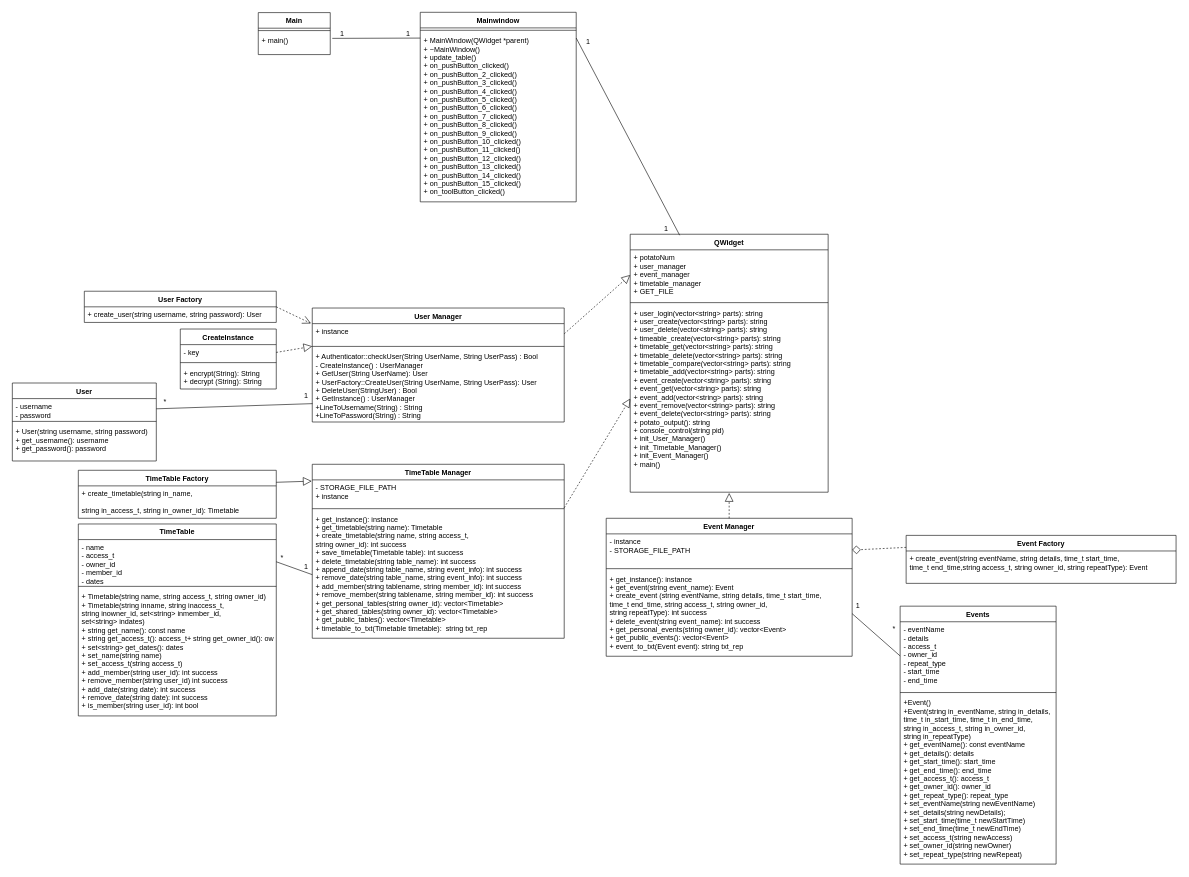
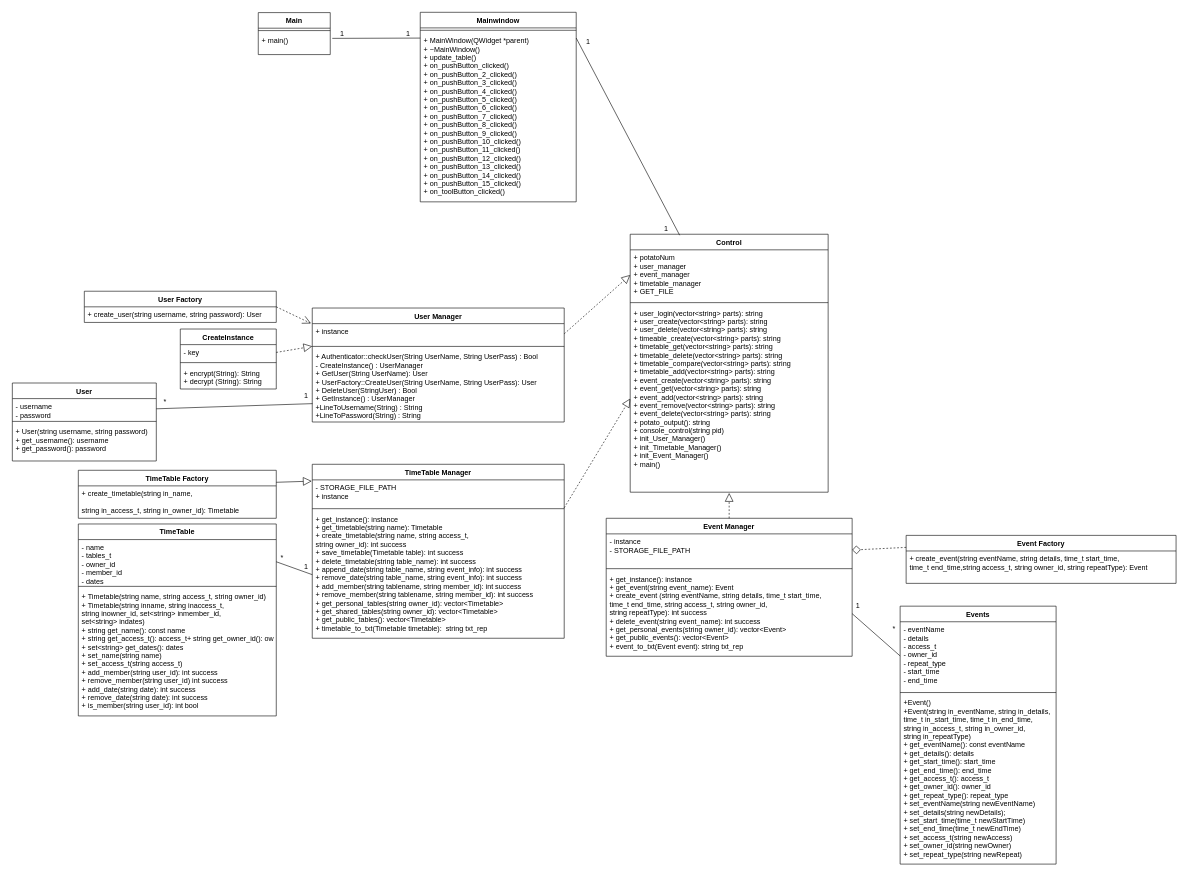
(729, 242) -> (729, 242)
(93, 548) -> (93, 548)
